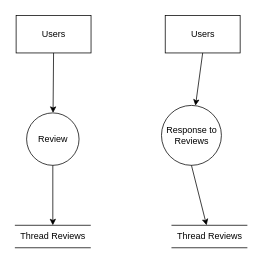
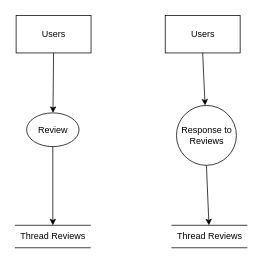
(192, 135) -> (207, 135)
(53, 139) -> (53, 130)
